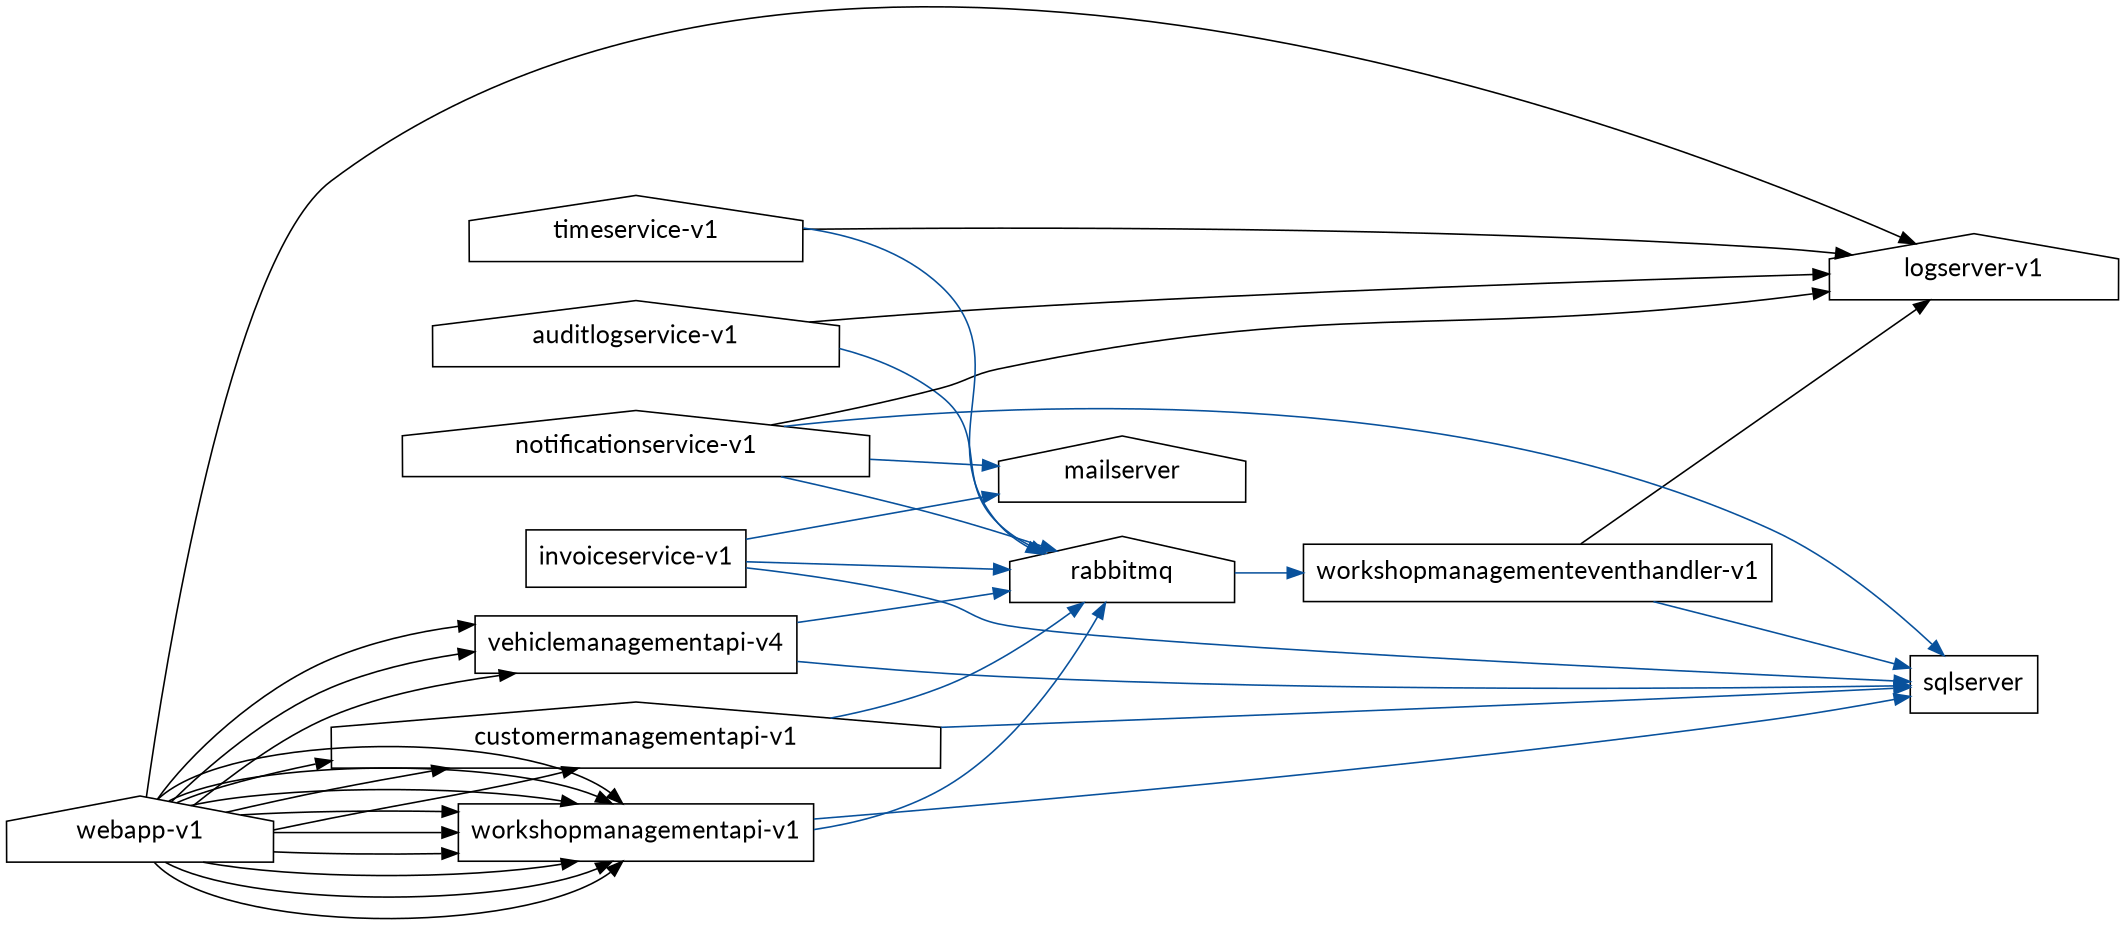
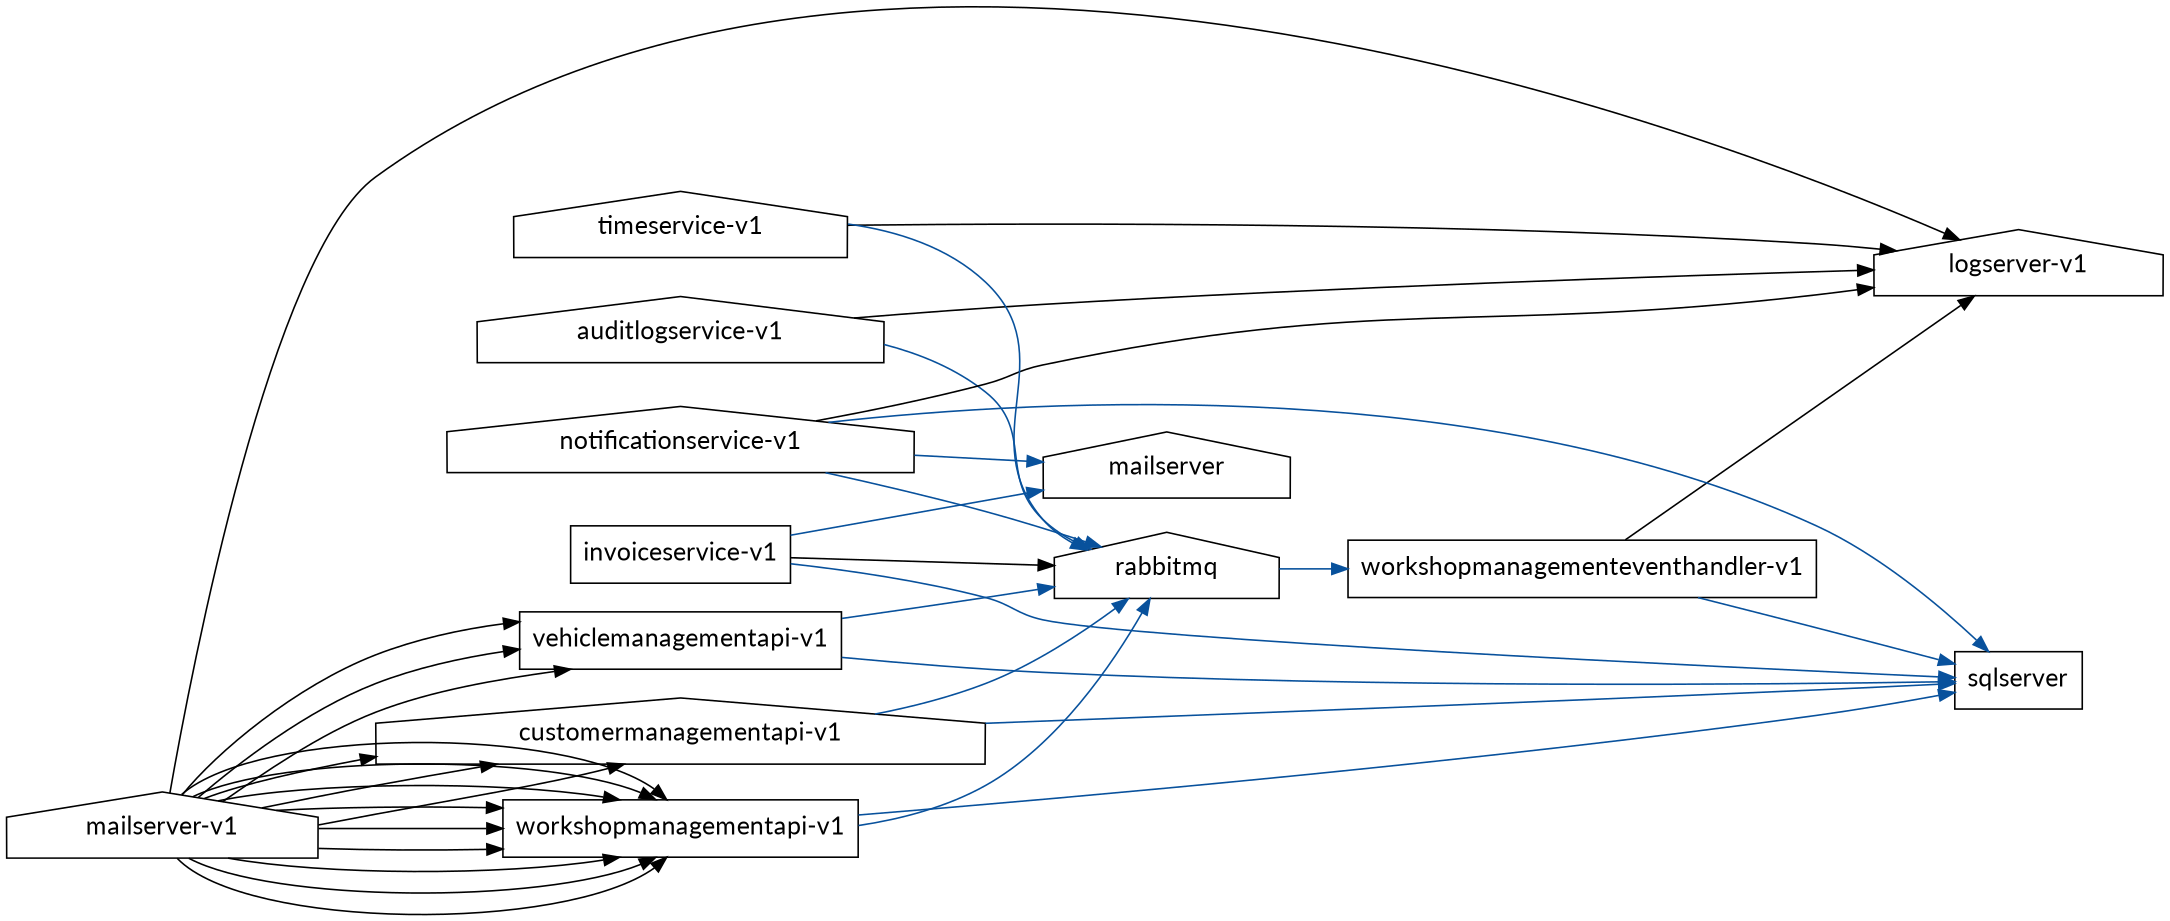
(870, 565) -> (914, 561)
(636, 645) -> (681, 641)
(140, 833) -> (162, 829)
